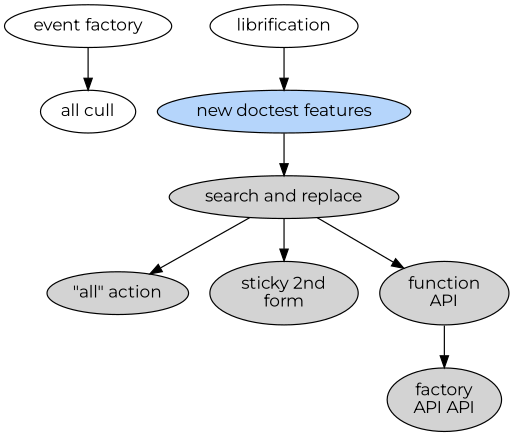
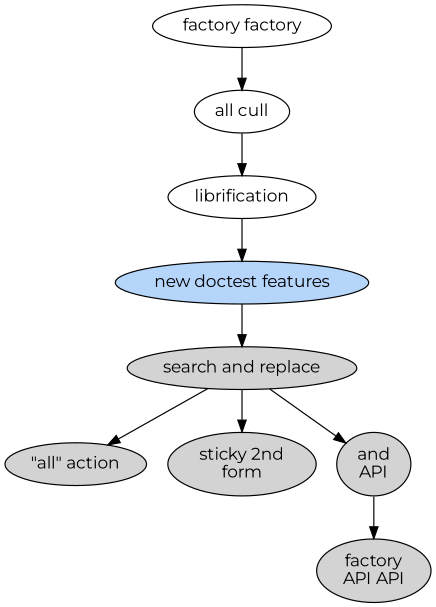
(88, 26) -> (242, 26)
none -> (242, 149)
(444, 293) -> (374, 464)
